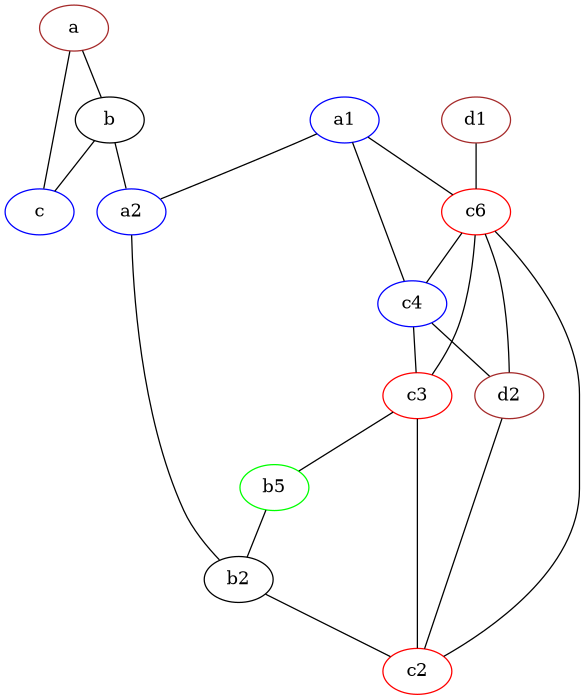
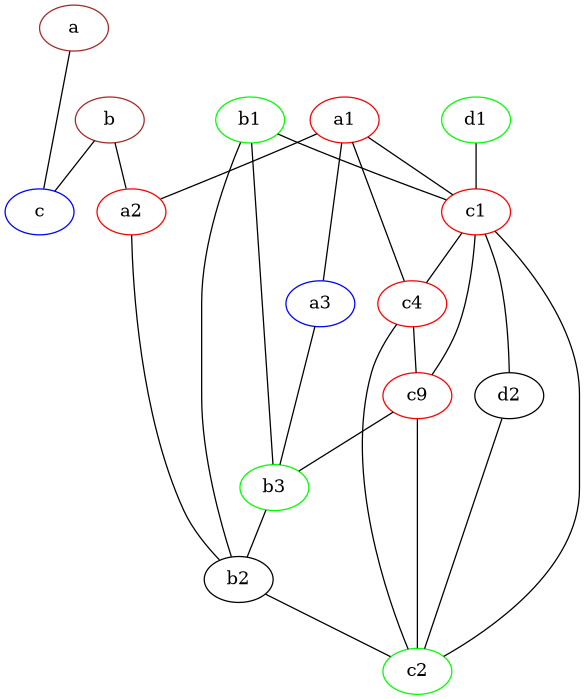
(92, 74) -> none
(110, 120) -> (110, 120)
none -> (250, 120)
(345, 120) -> (345, 120)
(476, 120) -> (476, 120)
(131, 212) -> (131, 212)
(476, 212) -> (476, 212)
none -> (320, 304)
(412, 304) -> (412, 304)
(461, 350) -> (365, 486)
(417, 396) -> (417, 396)
(509, 396) -> (509, 396)
(274, 488) -> (274, 488)
(417, 671) -> (417, 671)
